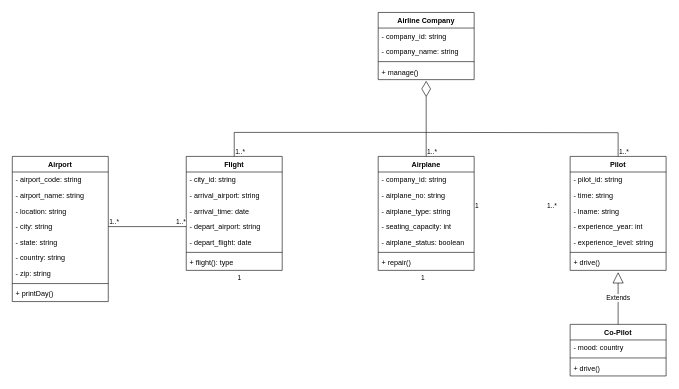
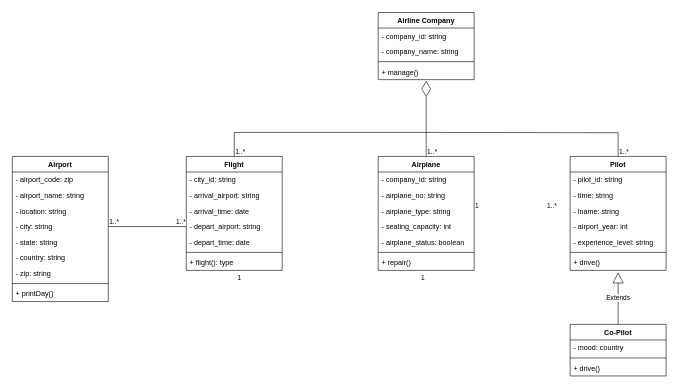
(55, 180) -> (49, 180)
(613, 227) -> (607, 227)
(227, 242) -> (224, 242)
